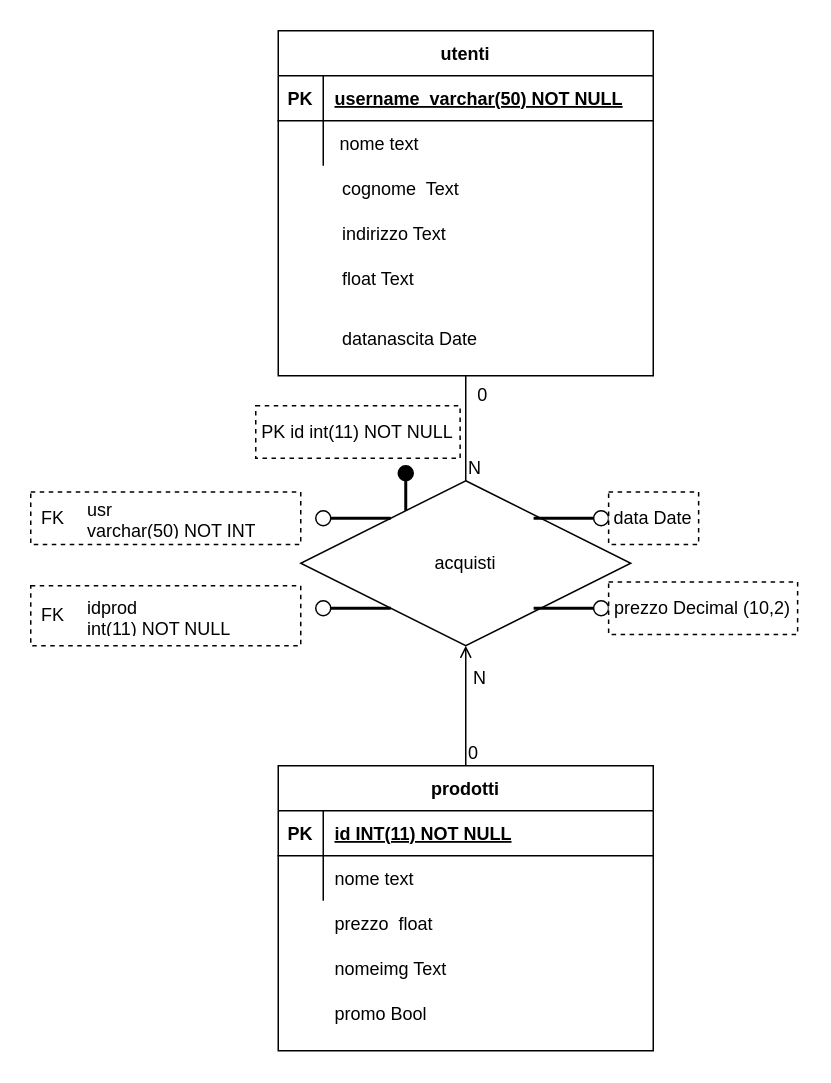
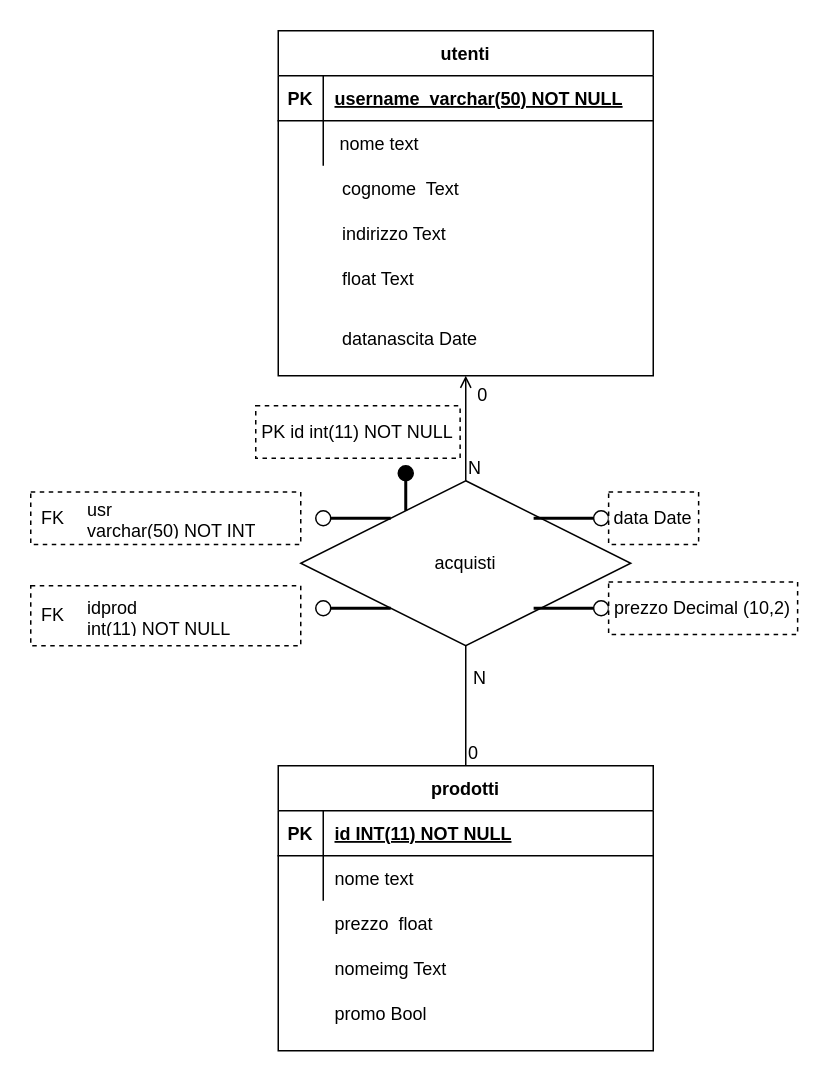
(466, 382) -> (466, 383)
(466, 653) -> (466, 651)
